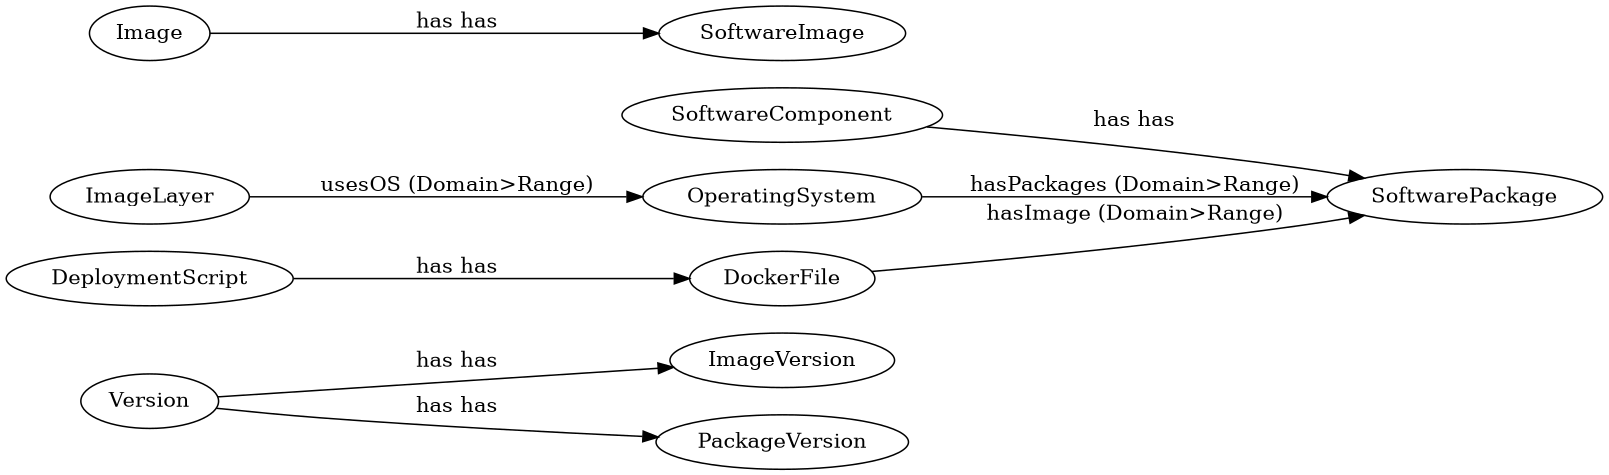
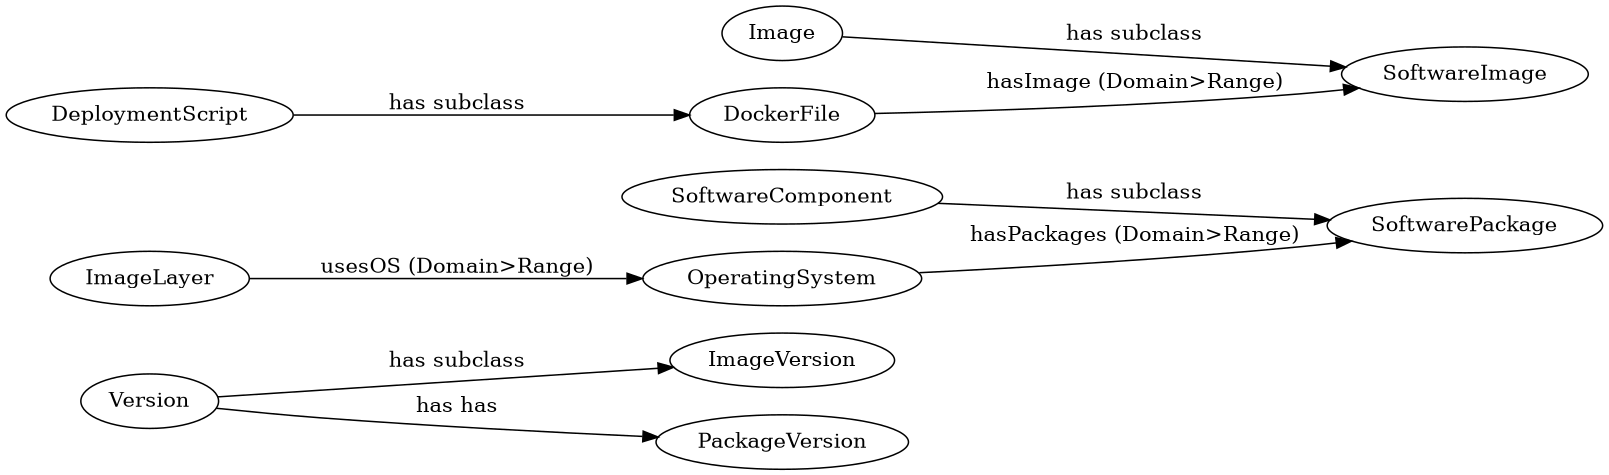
(458, 22) -> (1135, 34)
(1135, 120) -> (1135, 193)
(1111, 249) -> (1109, 106)
(458, 267) -> (458, 104)
(458, 361) -> (458, 361)
